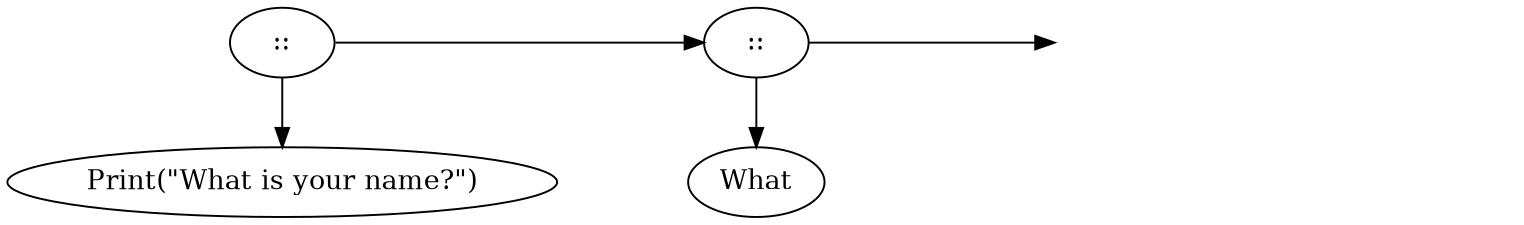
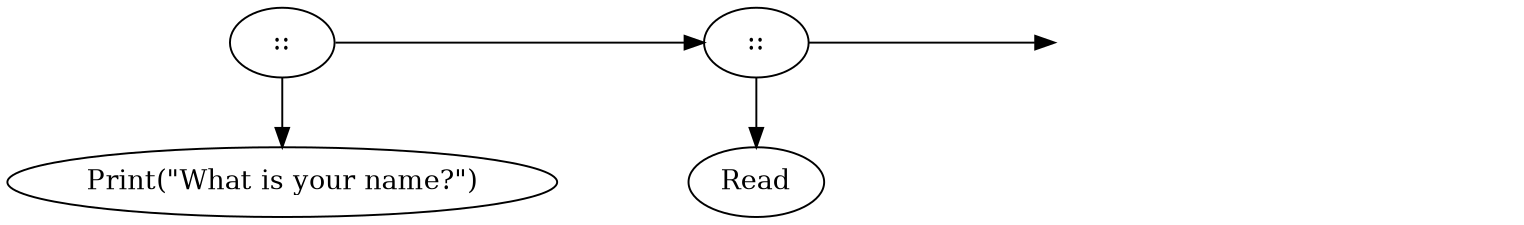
(756, 182) -> (756, 182)
